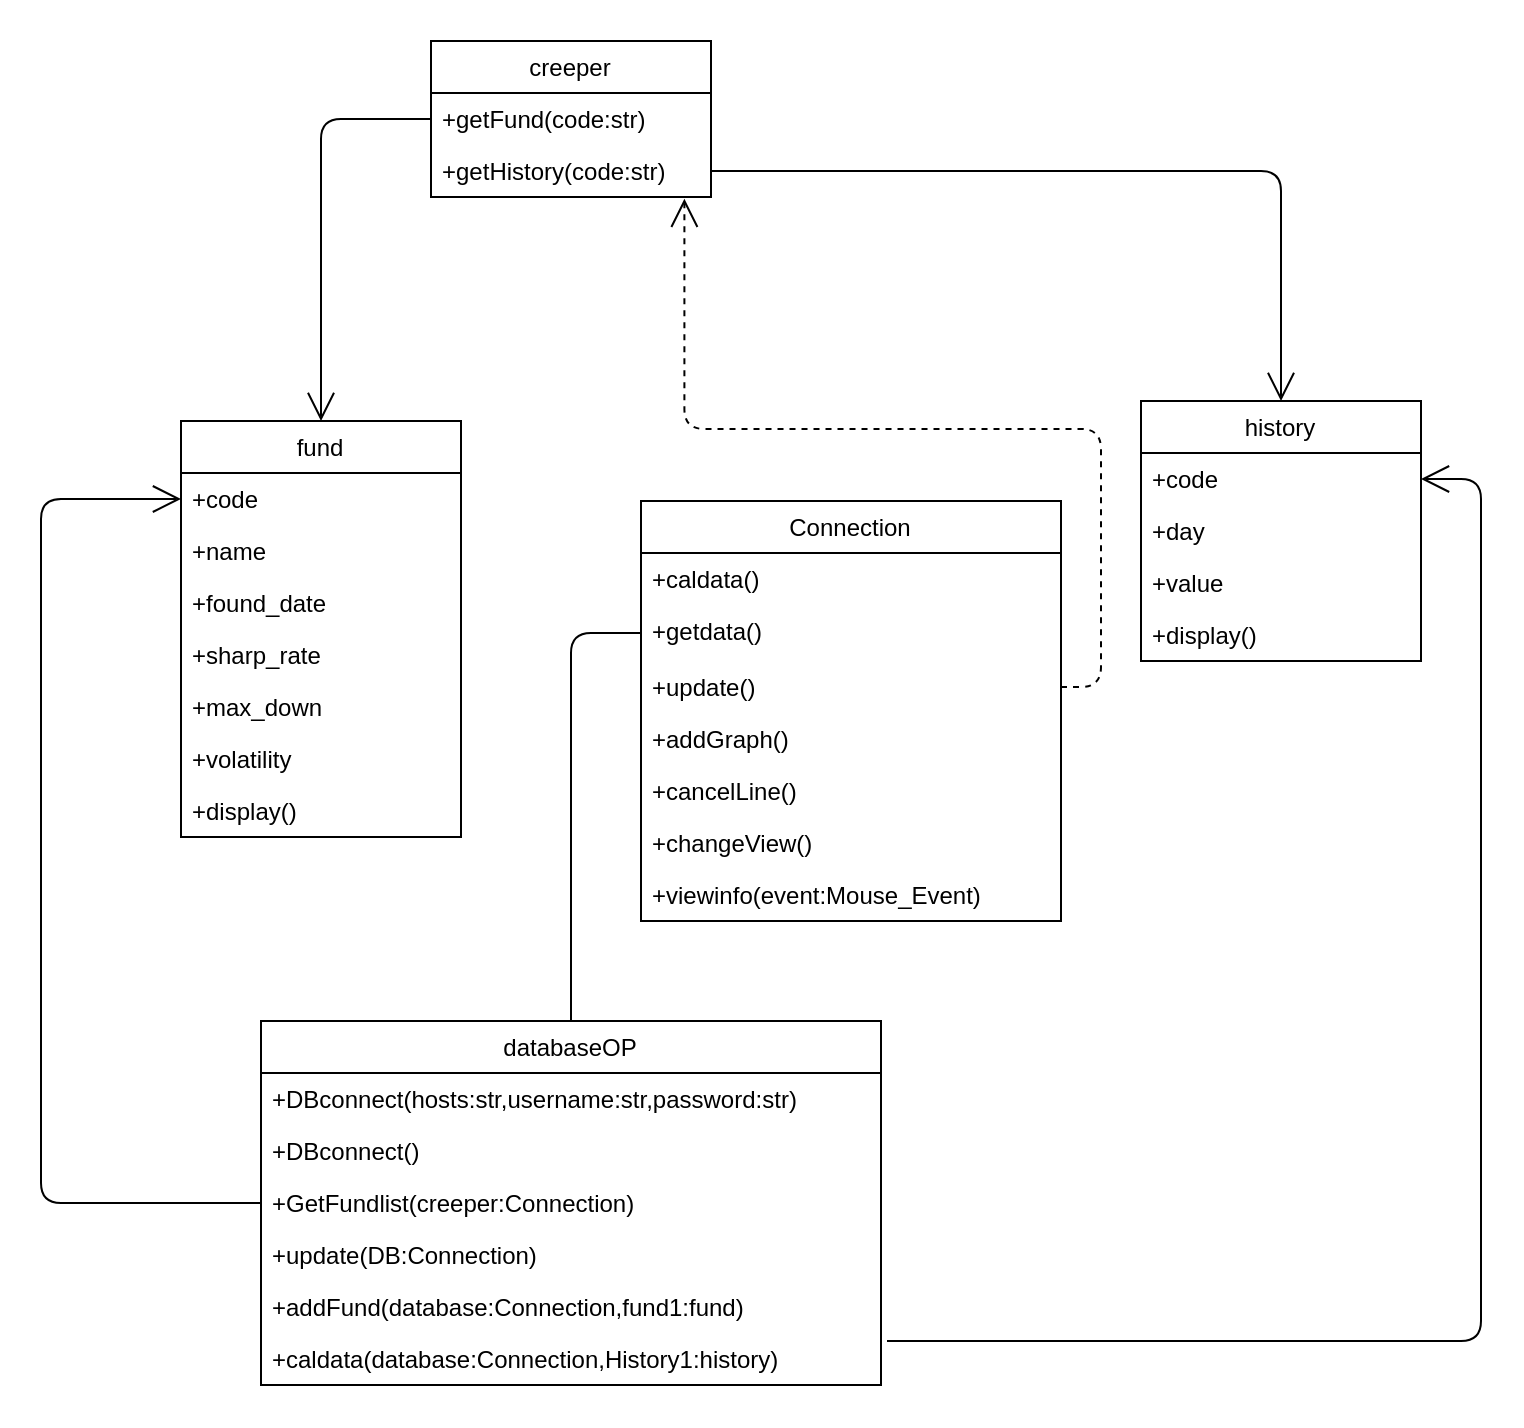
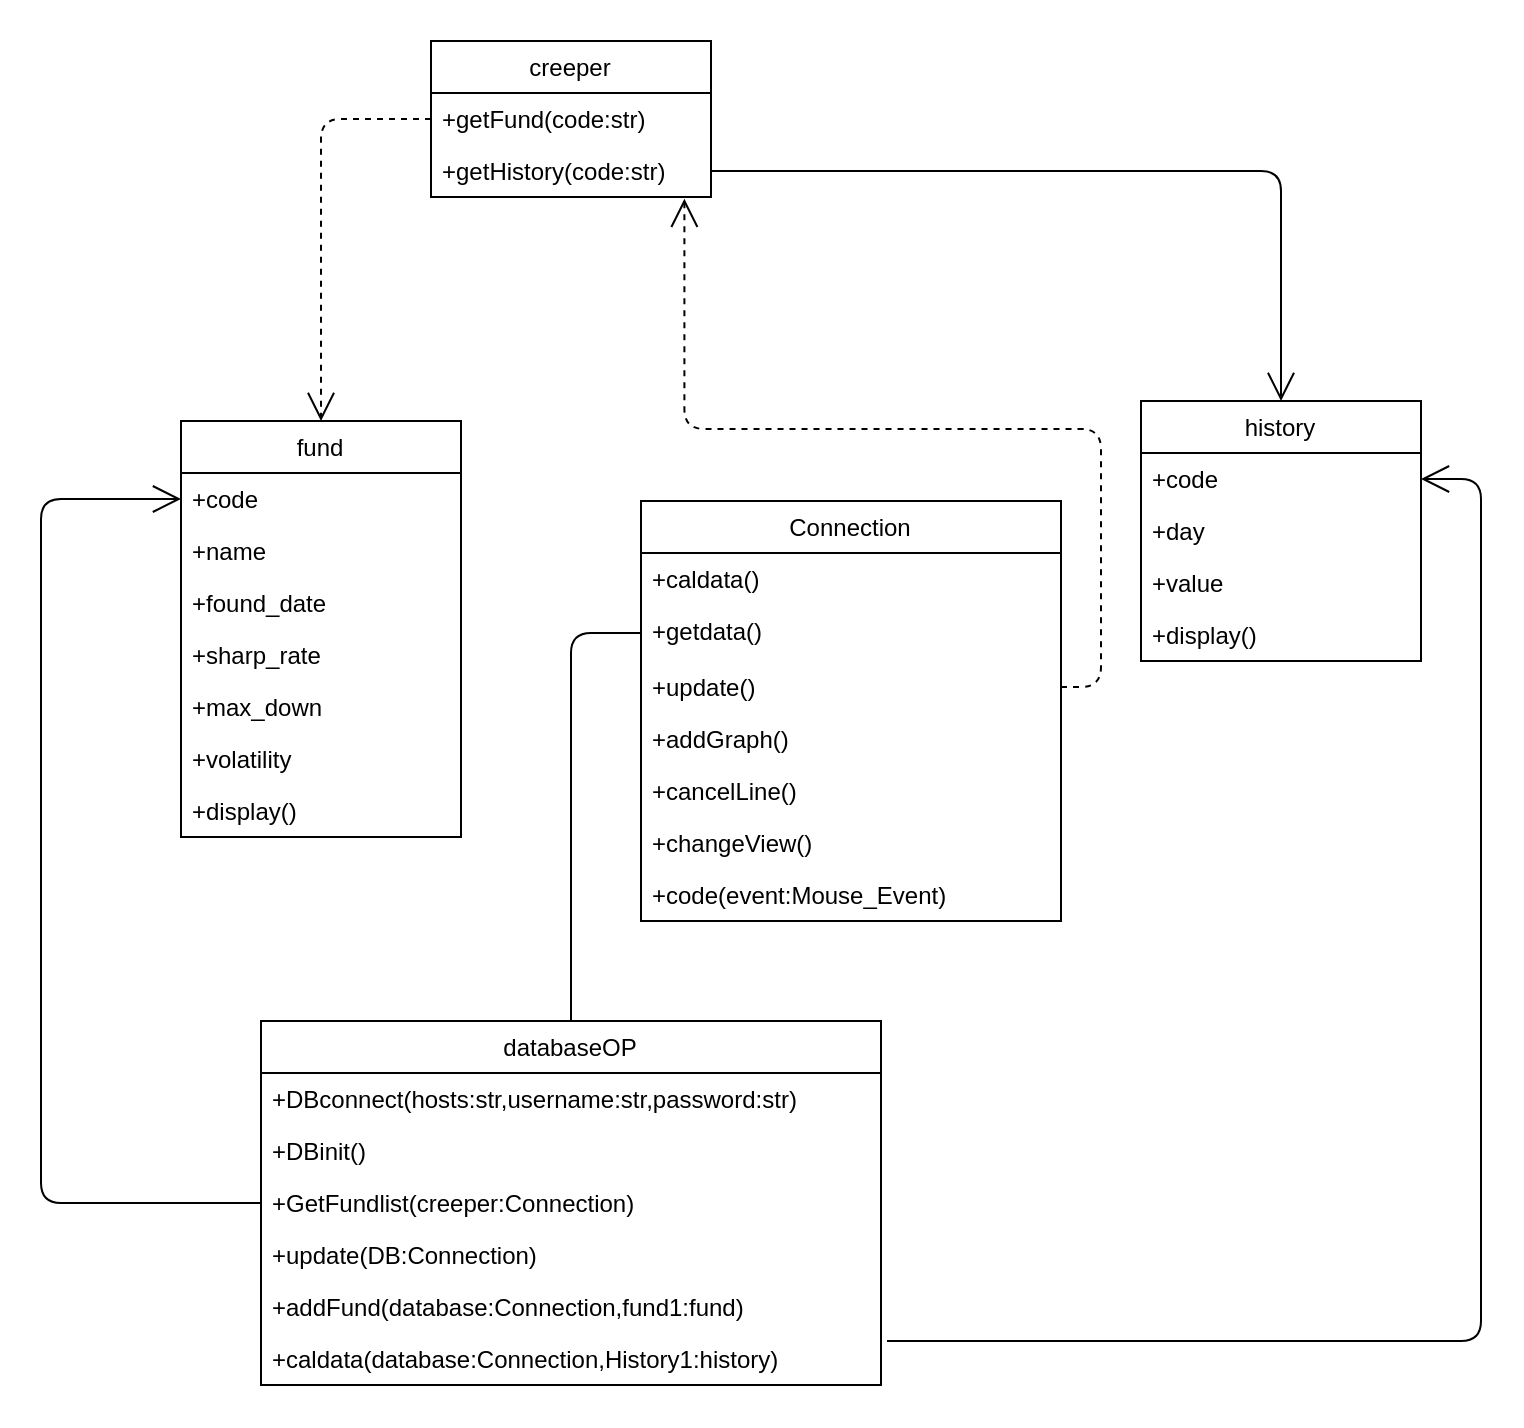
(321, 220) -> (321, 220)
(831, 896) -> (810, 896)
(353, 1152) -> (326, 1152)
